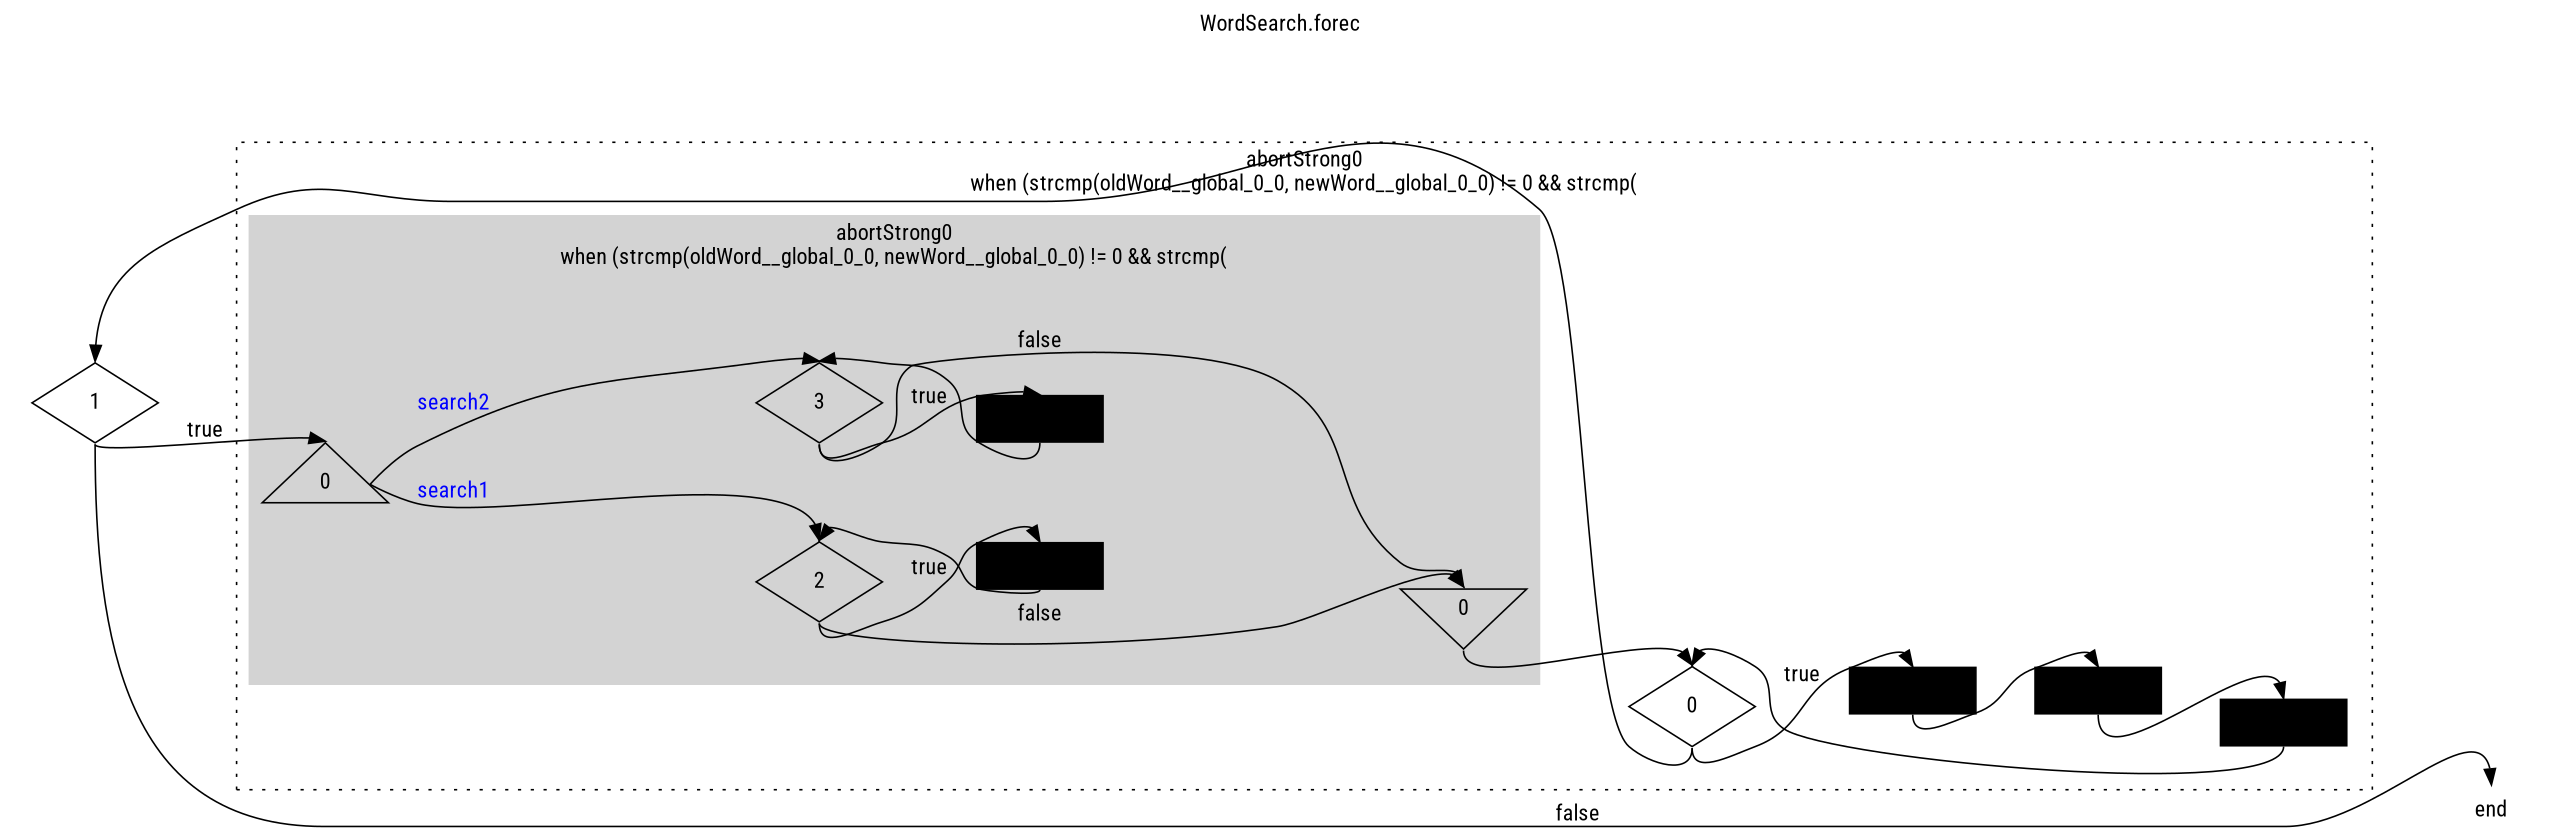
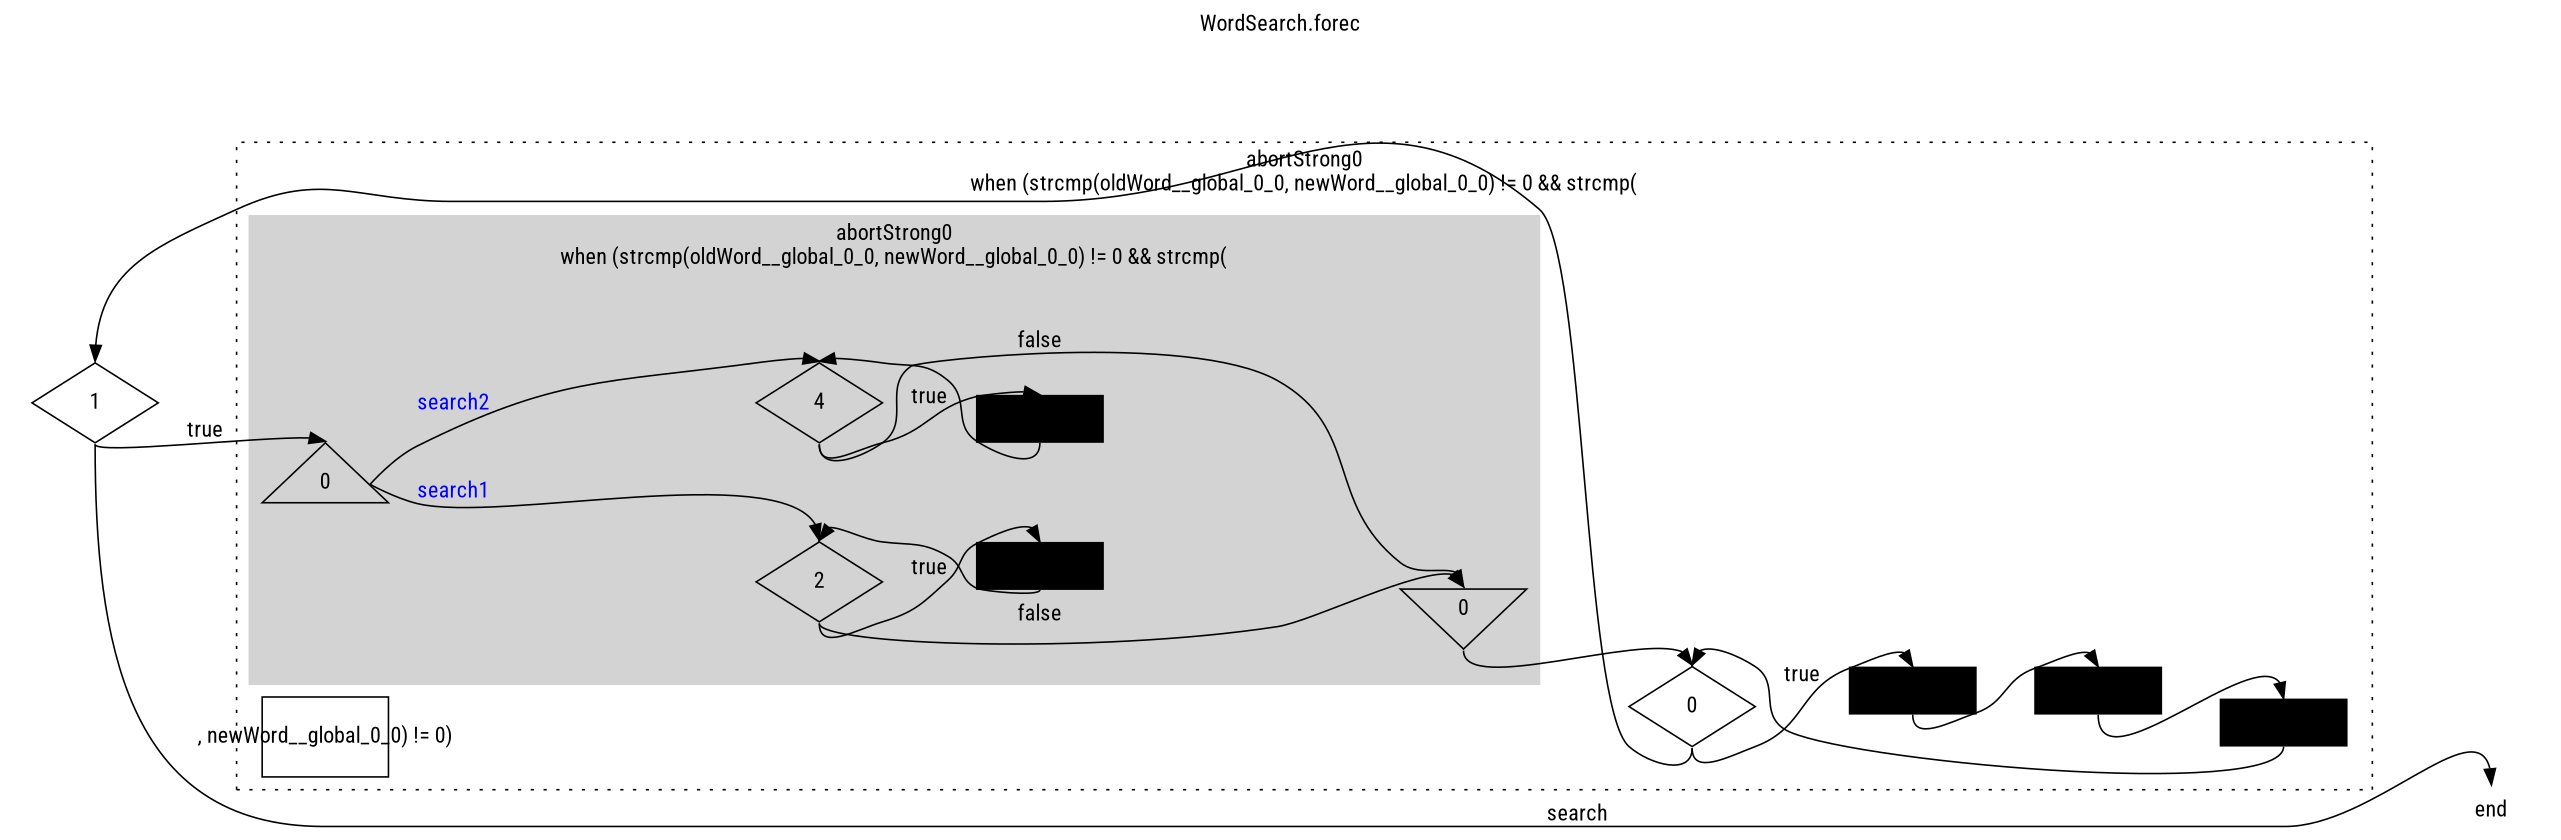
(819, 403) -> (819, 403)
none -> (325, 737)
(1578, 814) -> (1578, 814)
